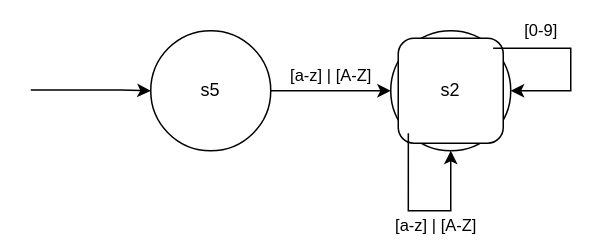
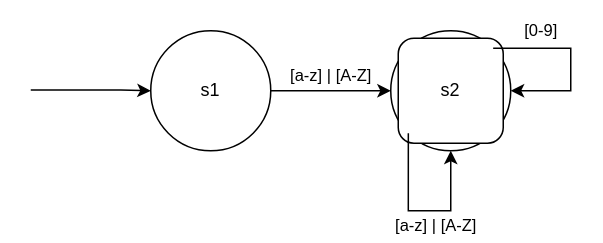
(211, 91) -> (211, 91)
